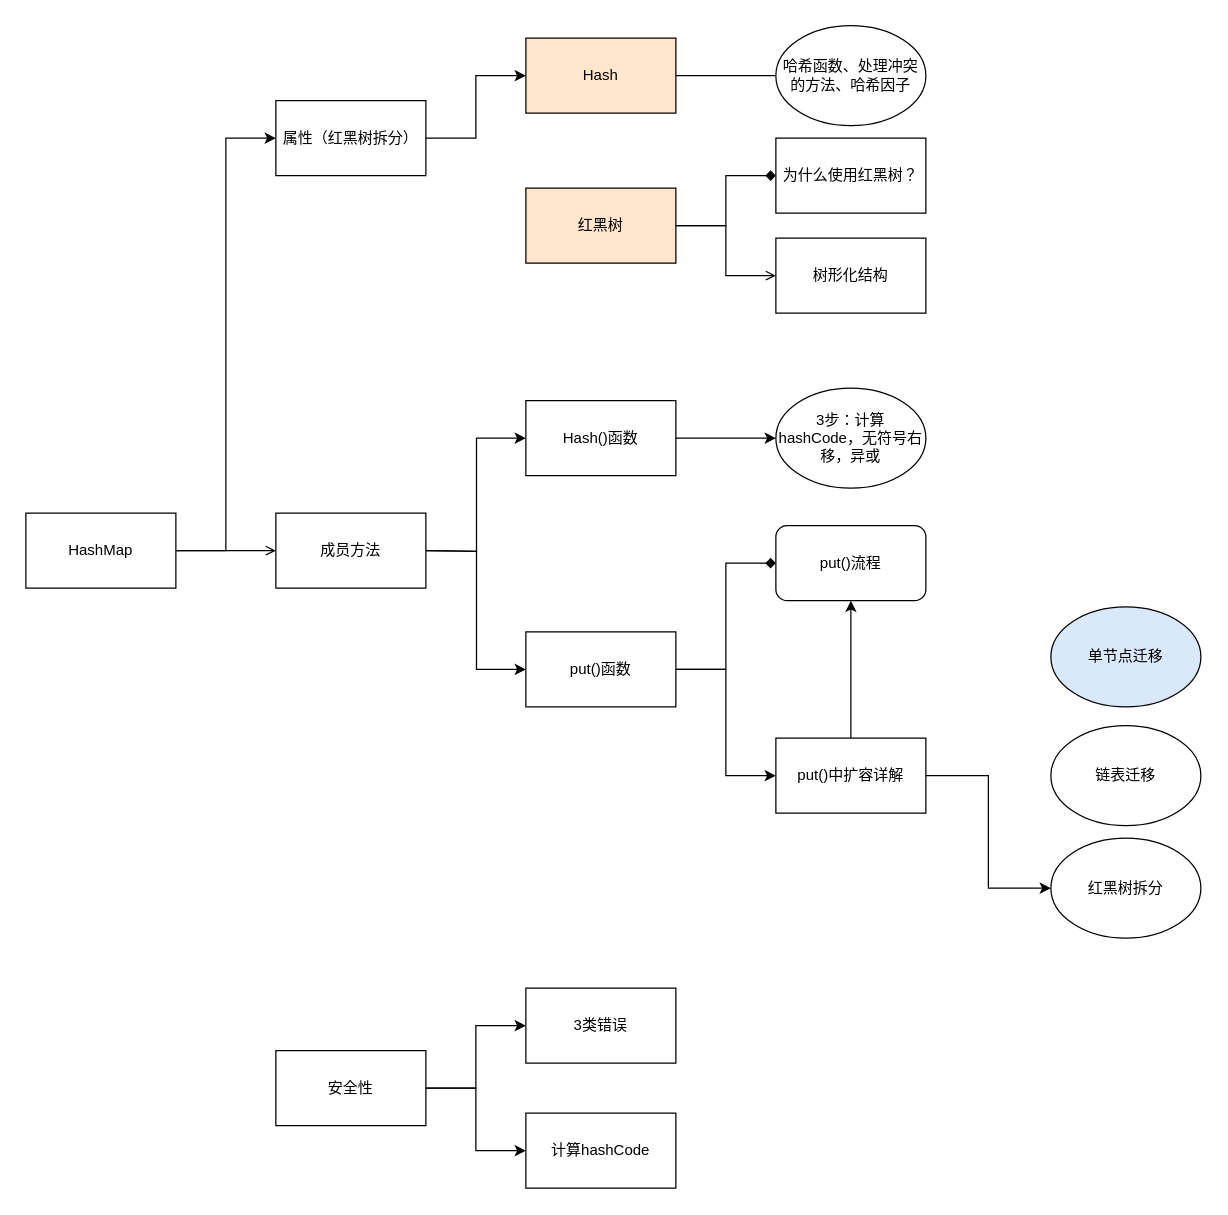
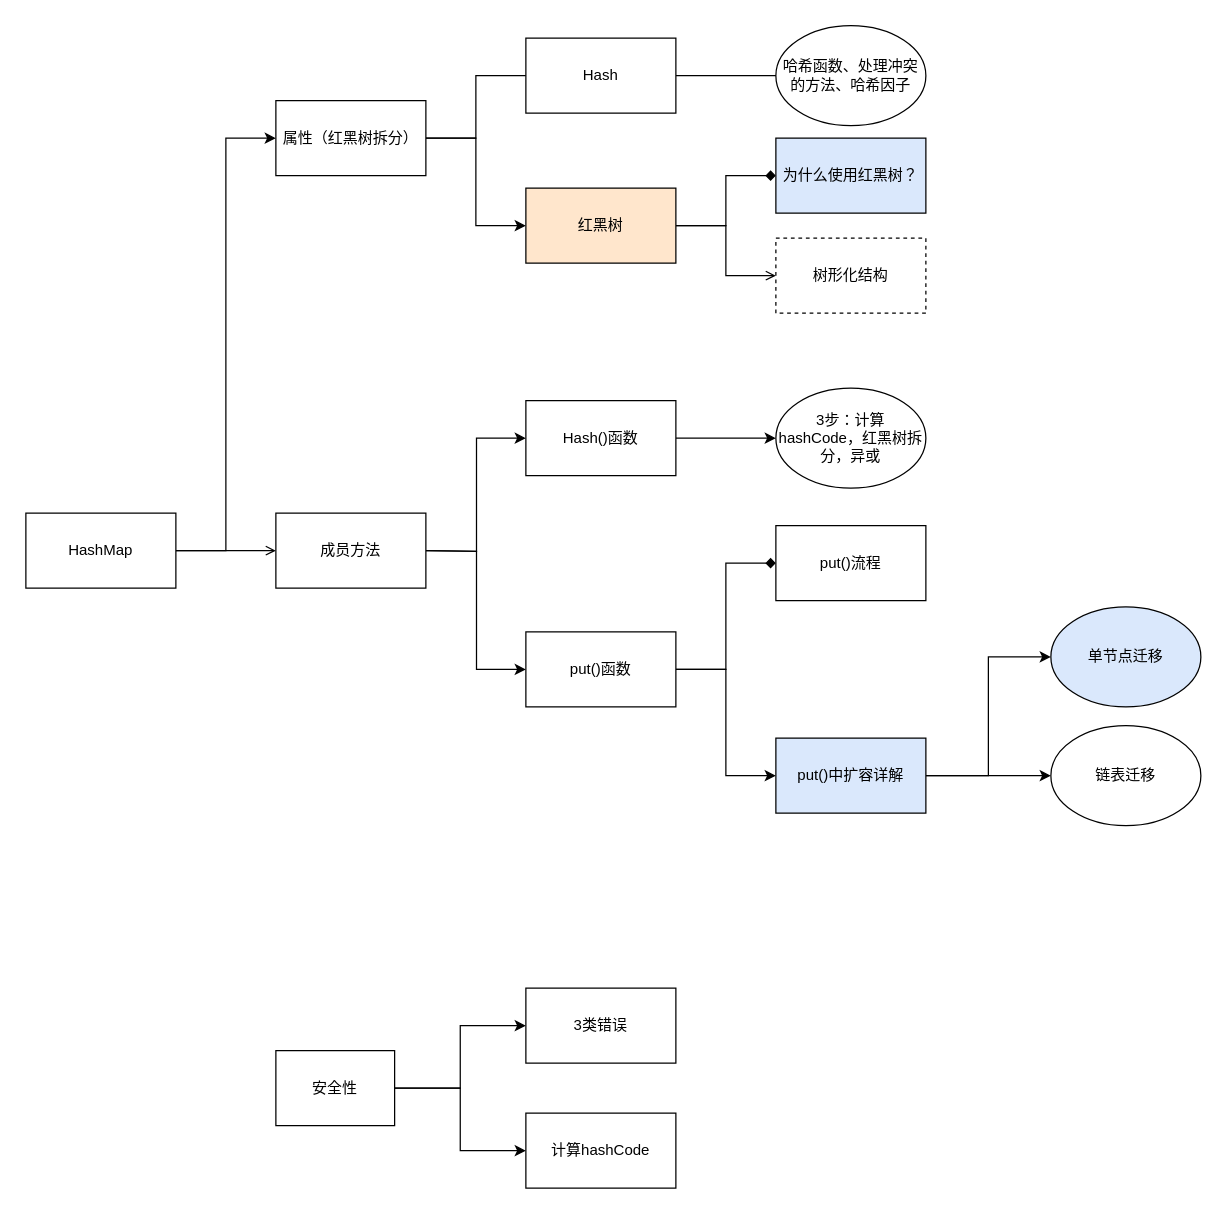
(516, 76) -> (519, 76)
(601, 76) -> (601, 76)
(851, 176) -> (851, 176)
none -> (476, 203)
(851, 276) -> (851, 276)
(851, 438) -> (851, 438)
(851, 563) -> (851, 563)
(851, 674) -> (988, 688)
(851, 776) -> (851, 776)
none -> (1017, 776)
(988, 860) -> none
(1126, 888) -> none
(351, 1088) -> (335, 1088)
